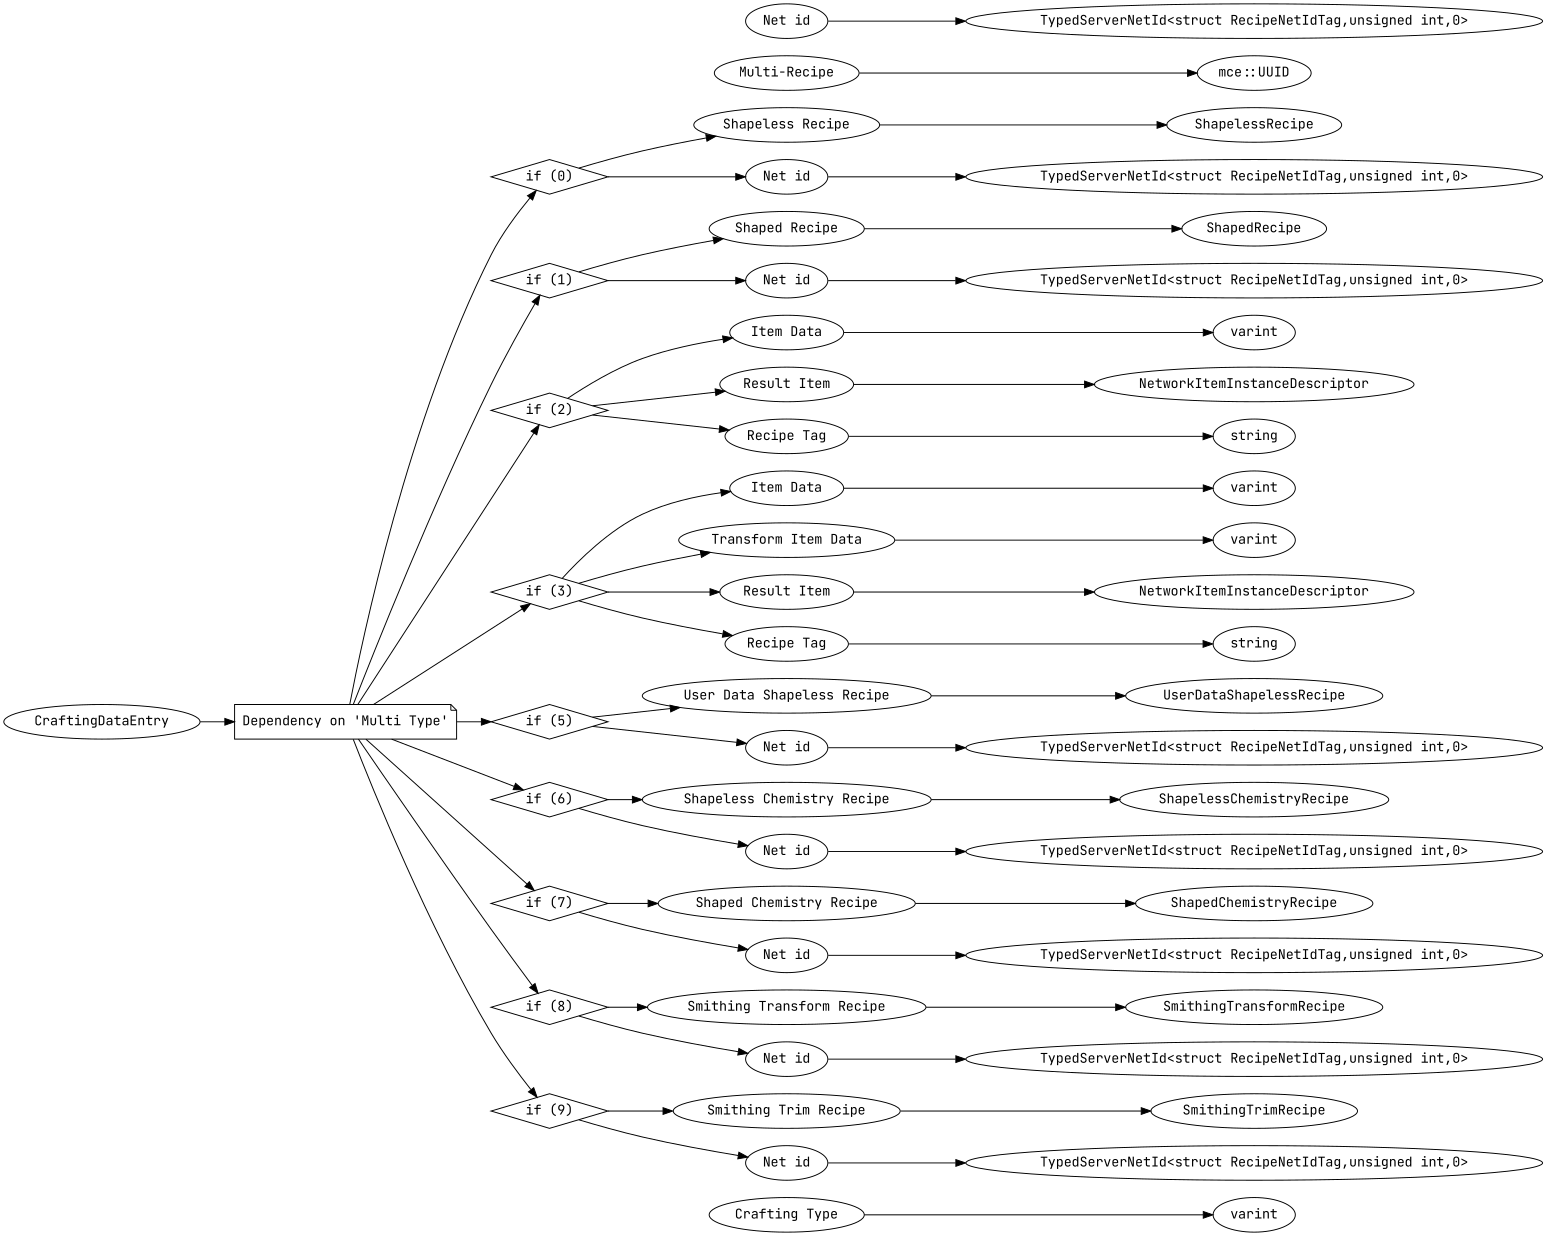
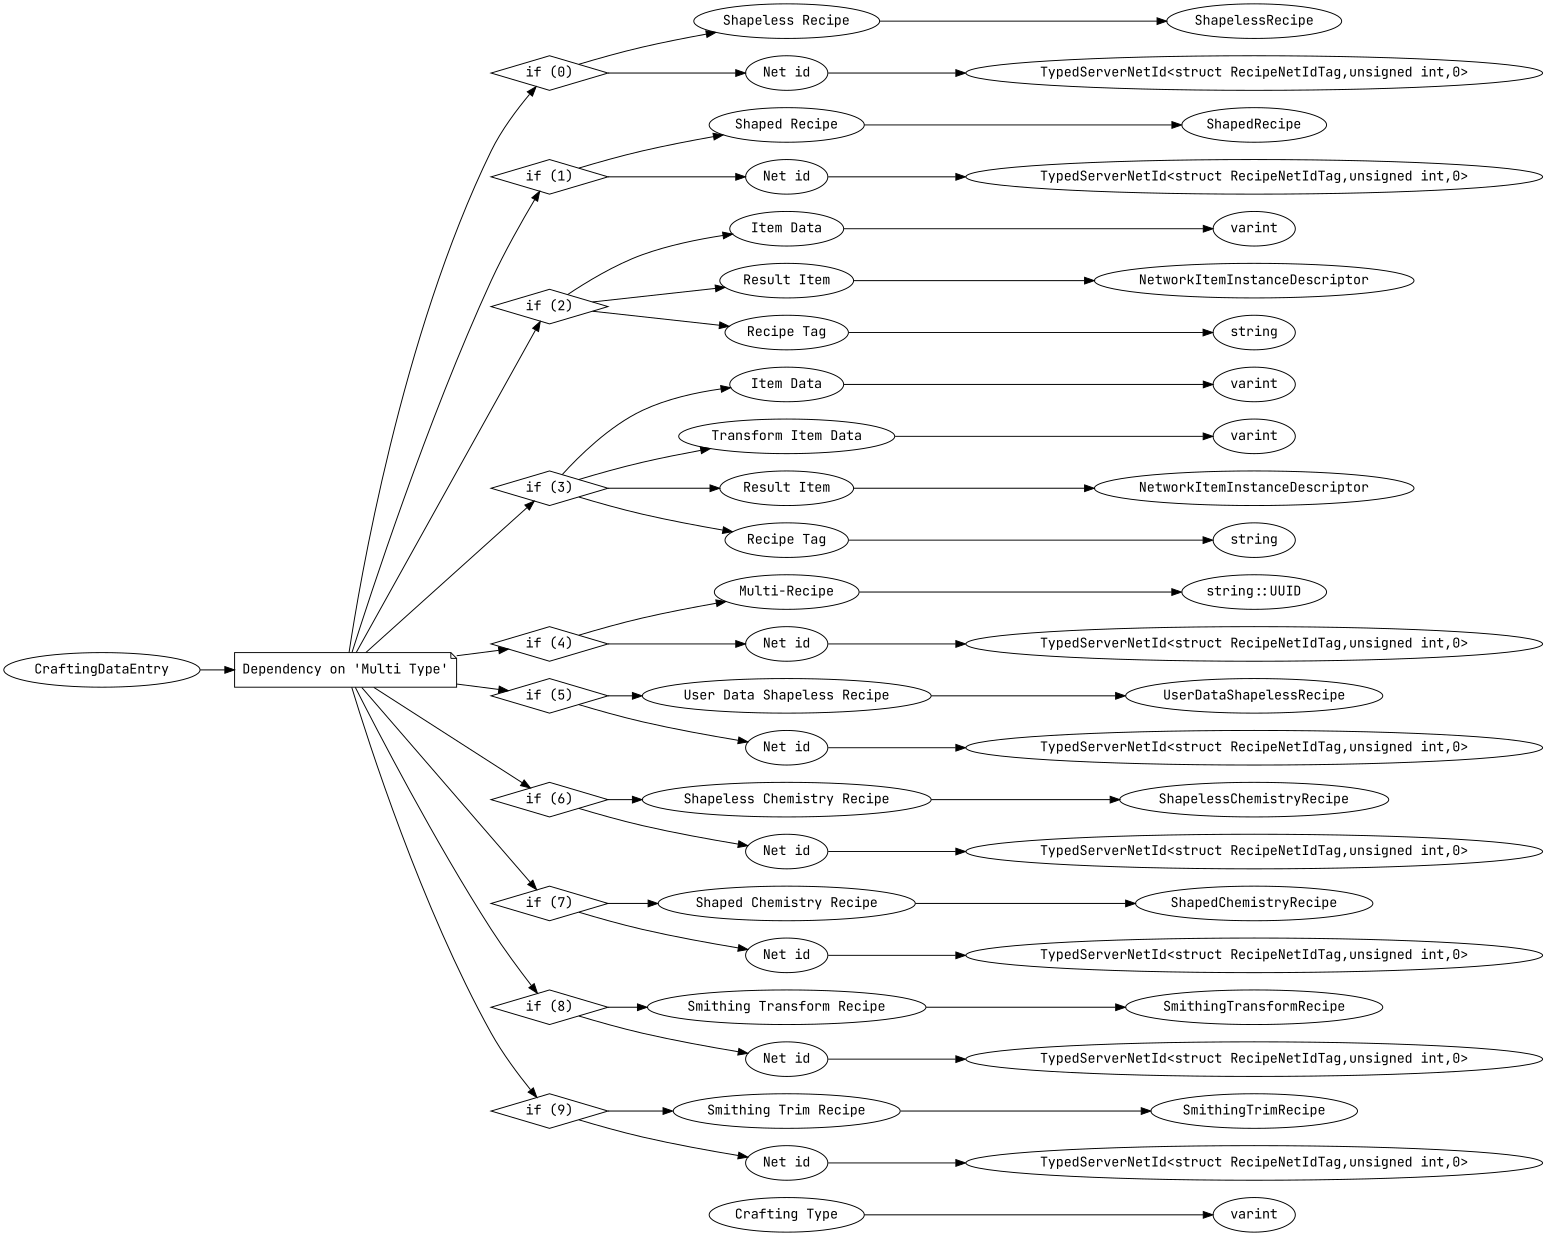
(1254, 73) -> (1254, 592)
none -> (550, 644)
